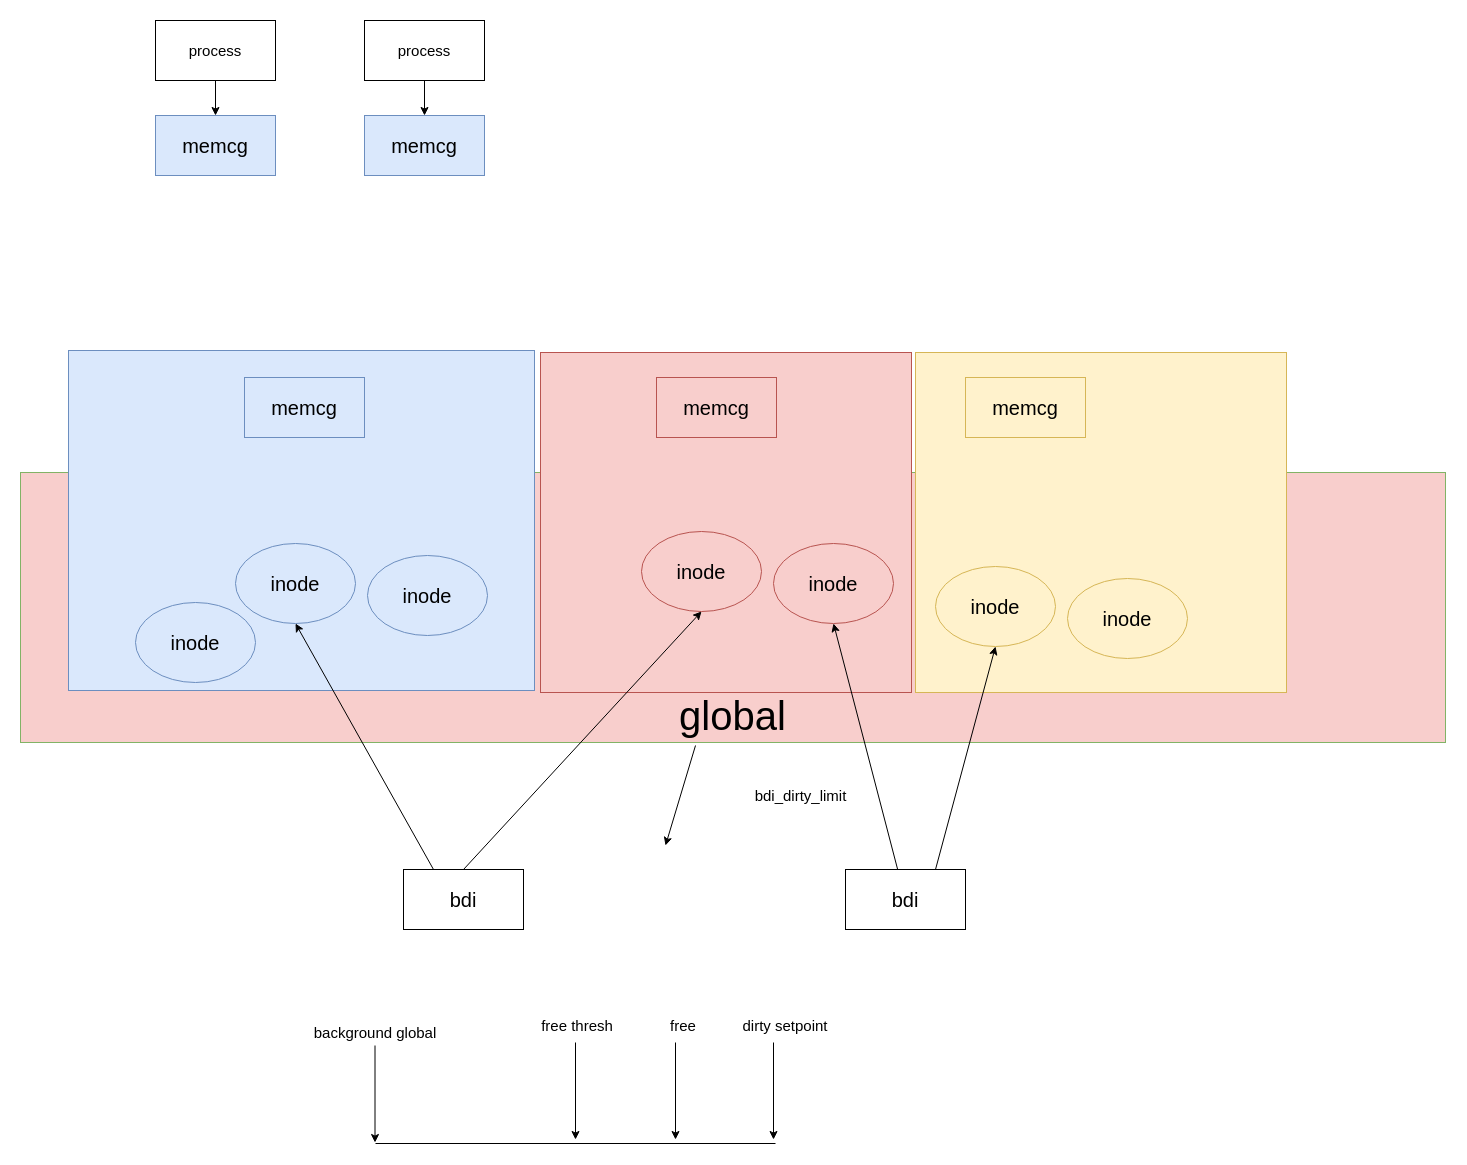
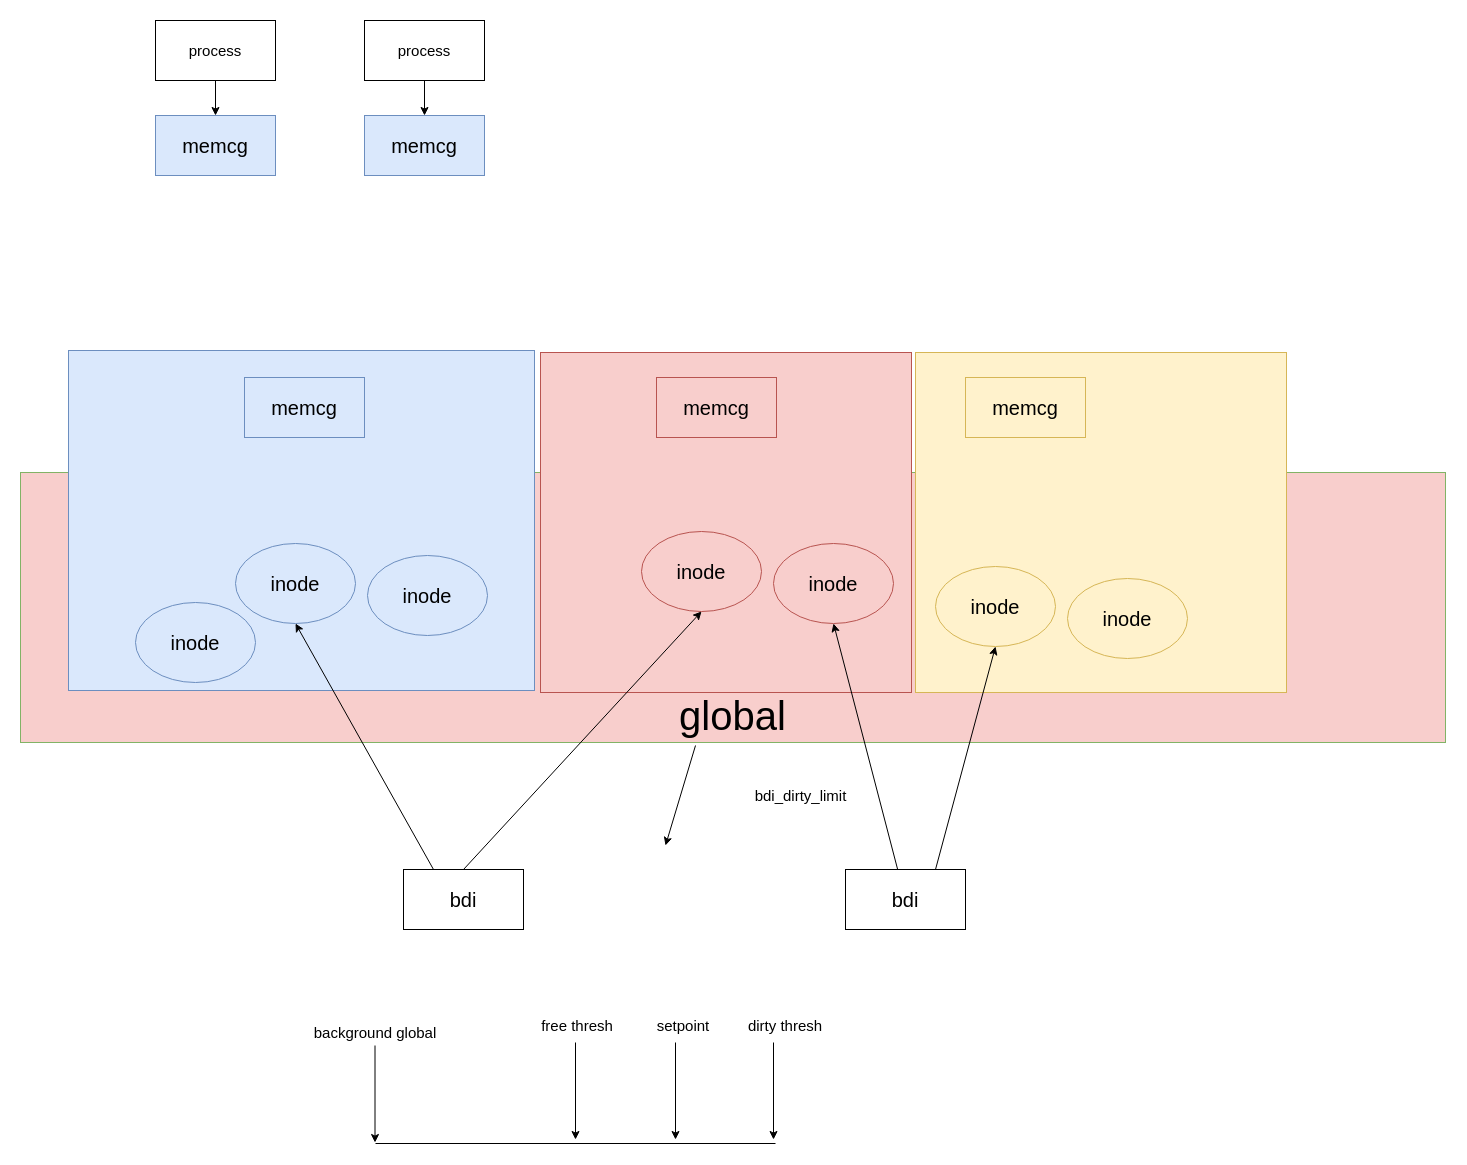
(684, 1026) -> (684, 1026)
(786, 1026) -> (786, 1026)
